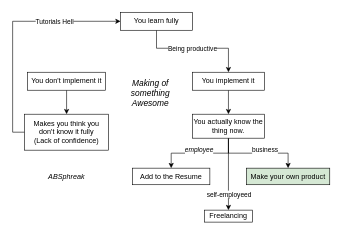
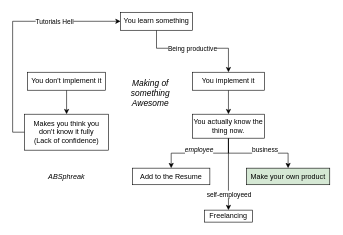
(156, 21) -> (156, 21)
